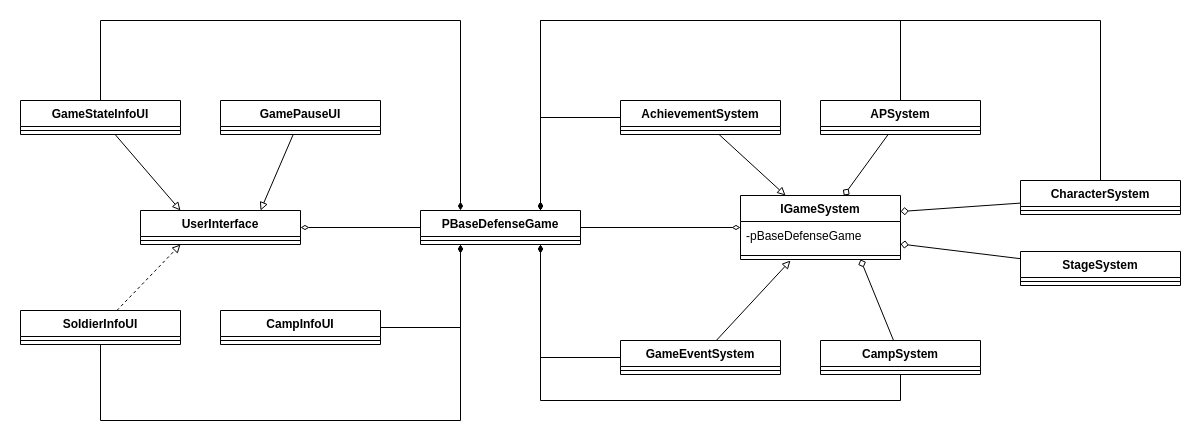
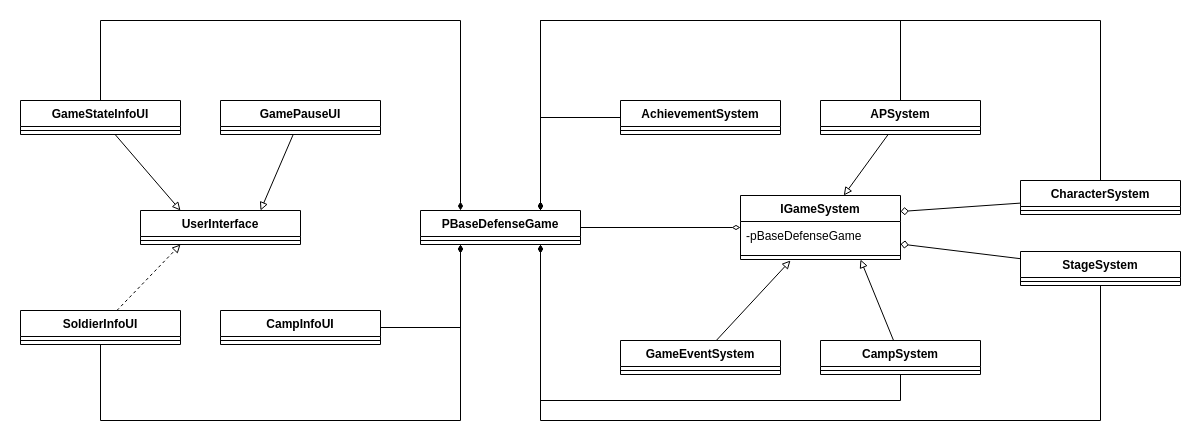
(750, 163) -> none
(849, 188) -> (849, 188)
(364, 228) -> none
(864, 268) -> (864, 268)
(582, 358) -> none
none -> (879, 421)
